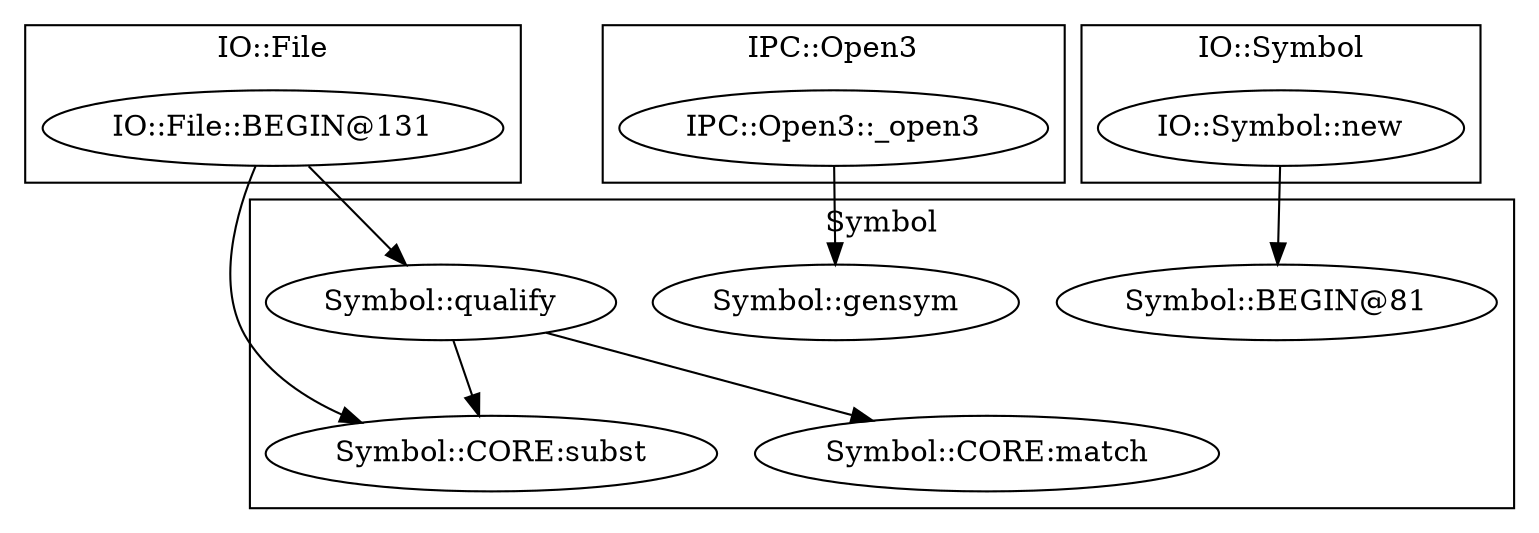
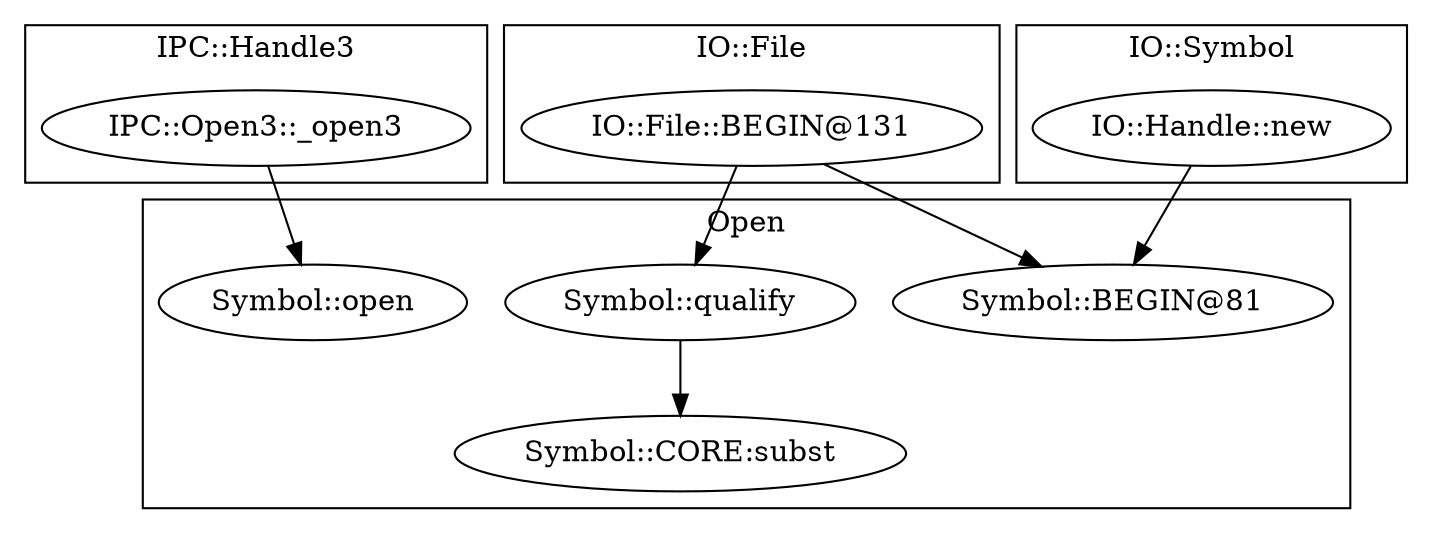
(834, 49) -> (256, 49)
(1281, 128) -> (1212, 128)
(882, 224) -> (747, 224)
(836, 302) -> (313, 302)
(236, 313) -> (928, 213)
(987, 454) -> none
